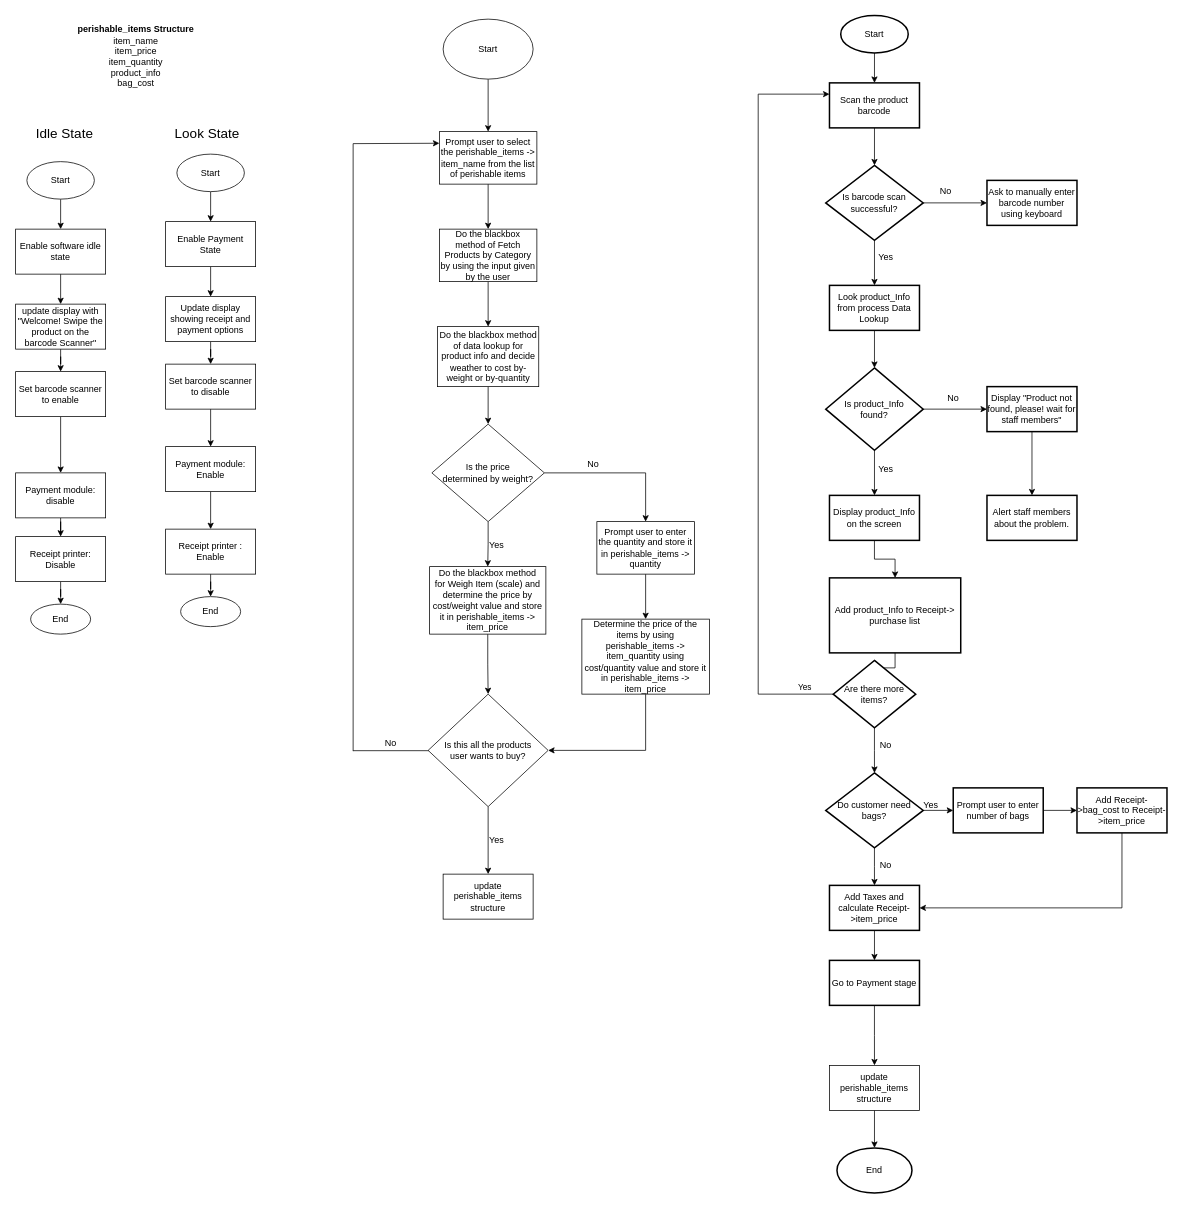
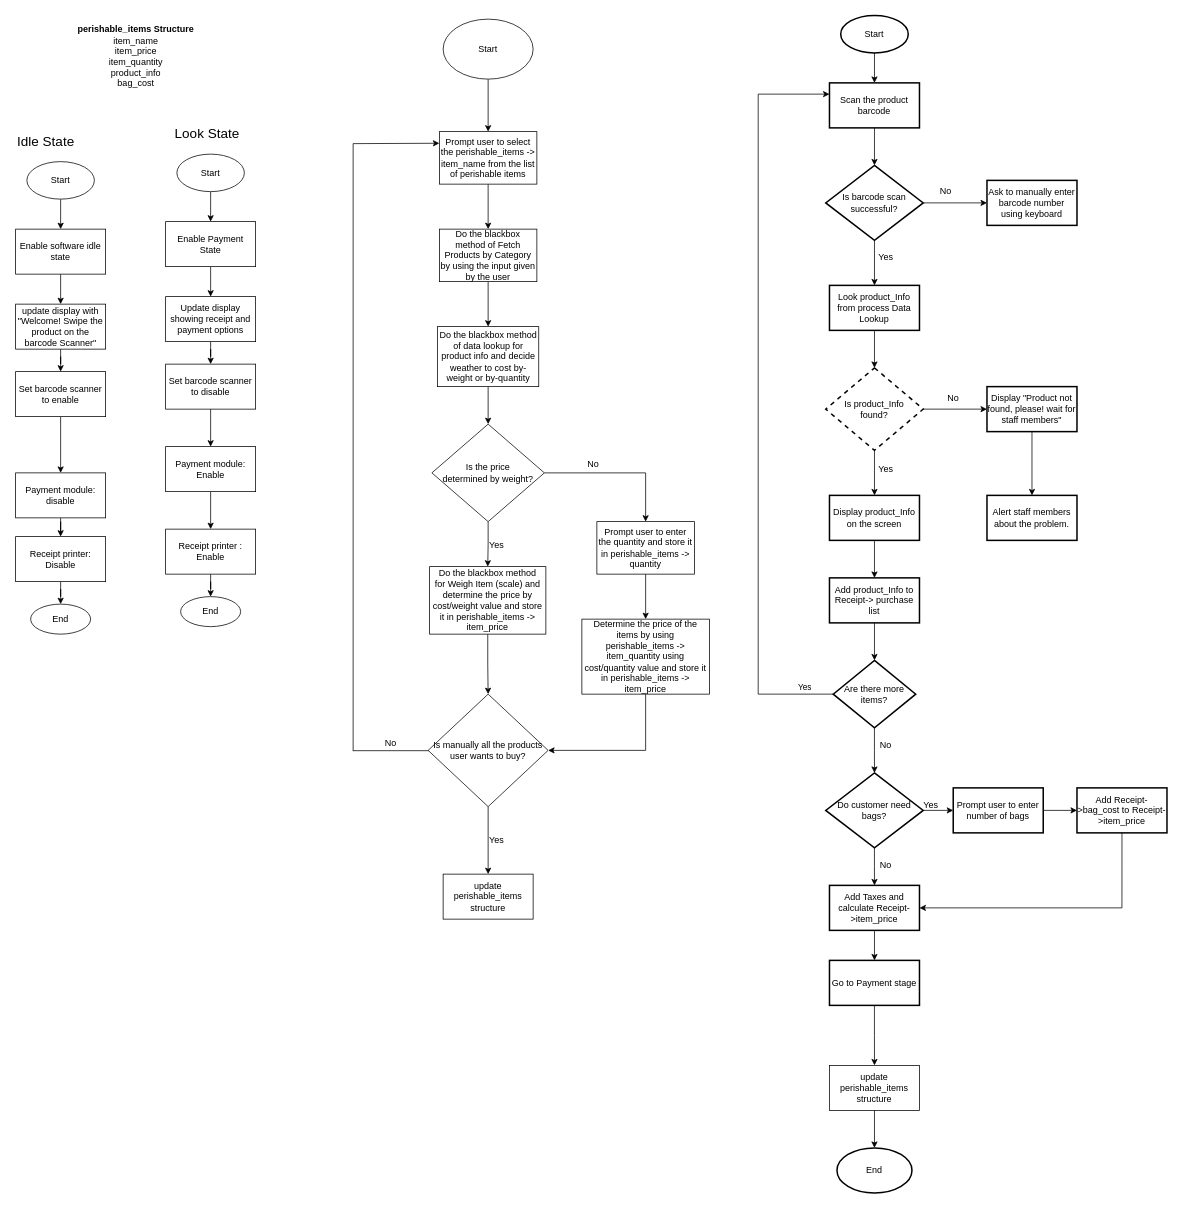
(64, 134) -> (45, 141)
(874, 409) -> (874, 409)
(895, 615) -> (874, 600)
(488, 750) -> (488, 750)
